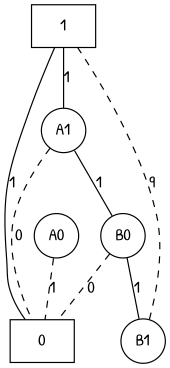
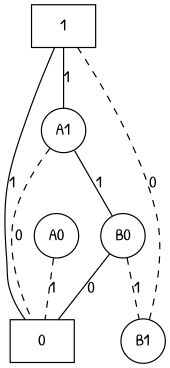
(153, 183) -> (153, 183)
(84, 287) -> (84, 287)
(133, 288) -> (133, 288)
